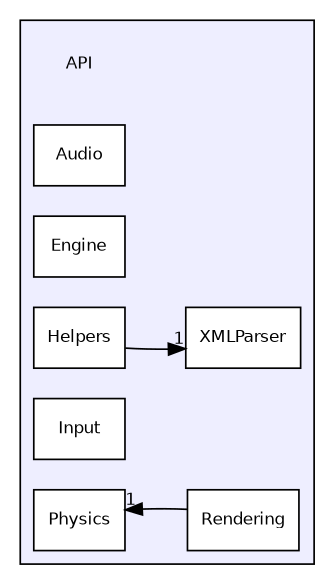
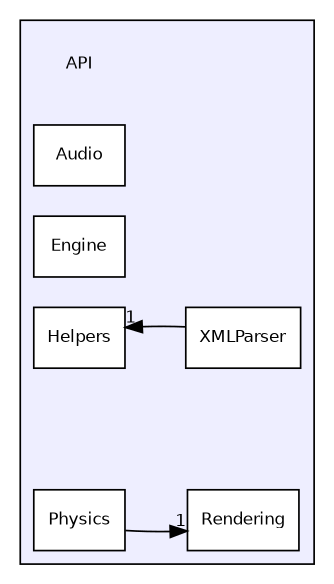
(147, 349) -> (164, 326)
(79, 429) -> none
(165, 509) -> (148, 531)
